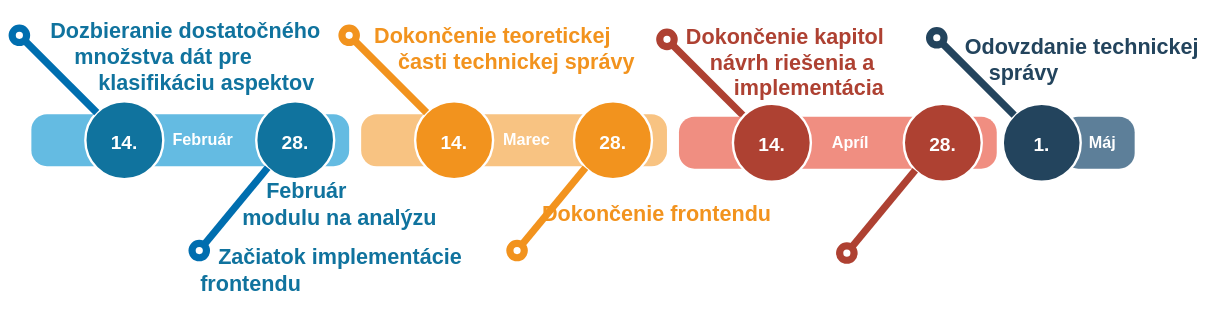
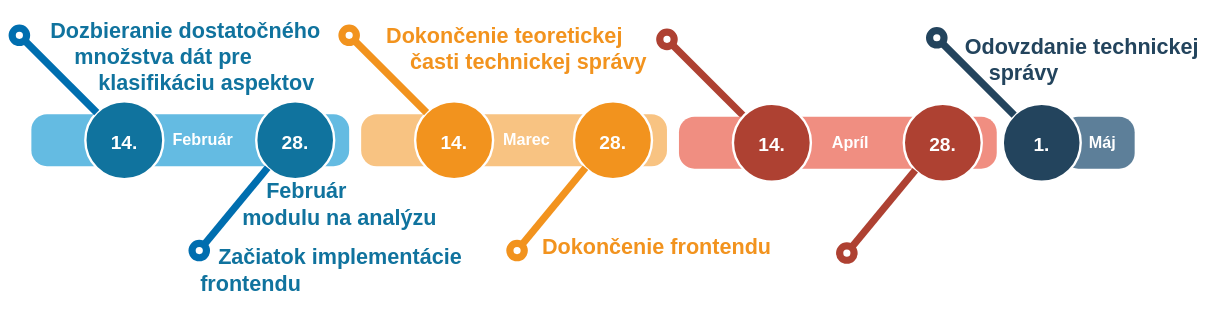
(511, 48) -> (523, 48)
(790, 62) -> none
(664, 213) -> (664, 246)
